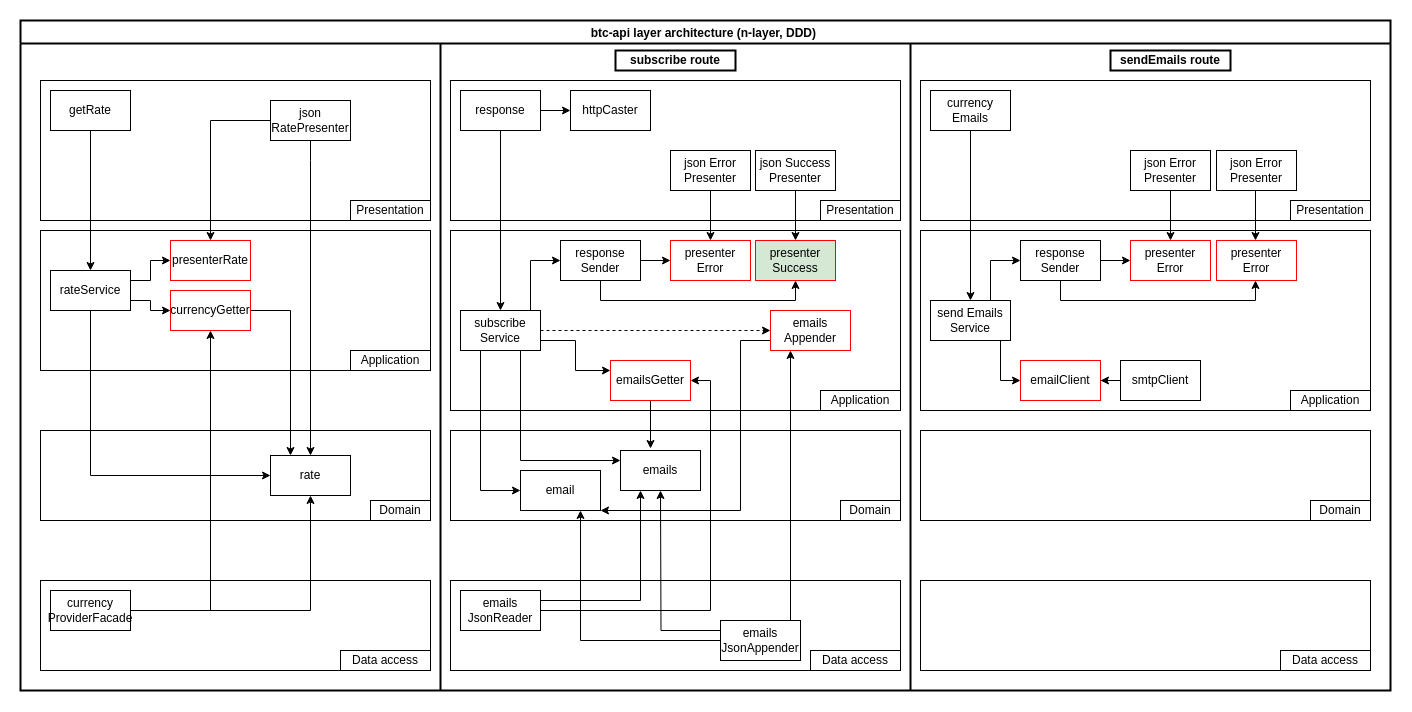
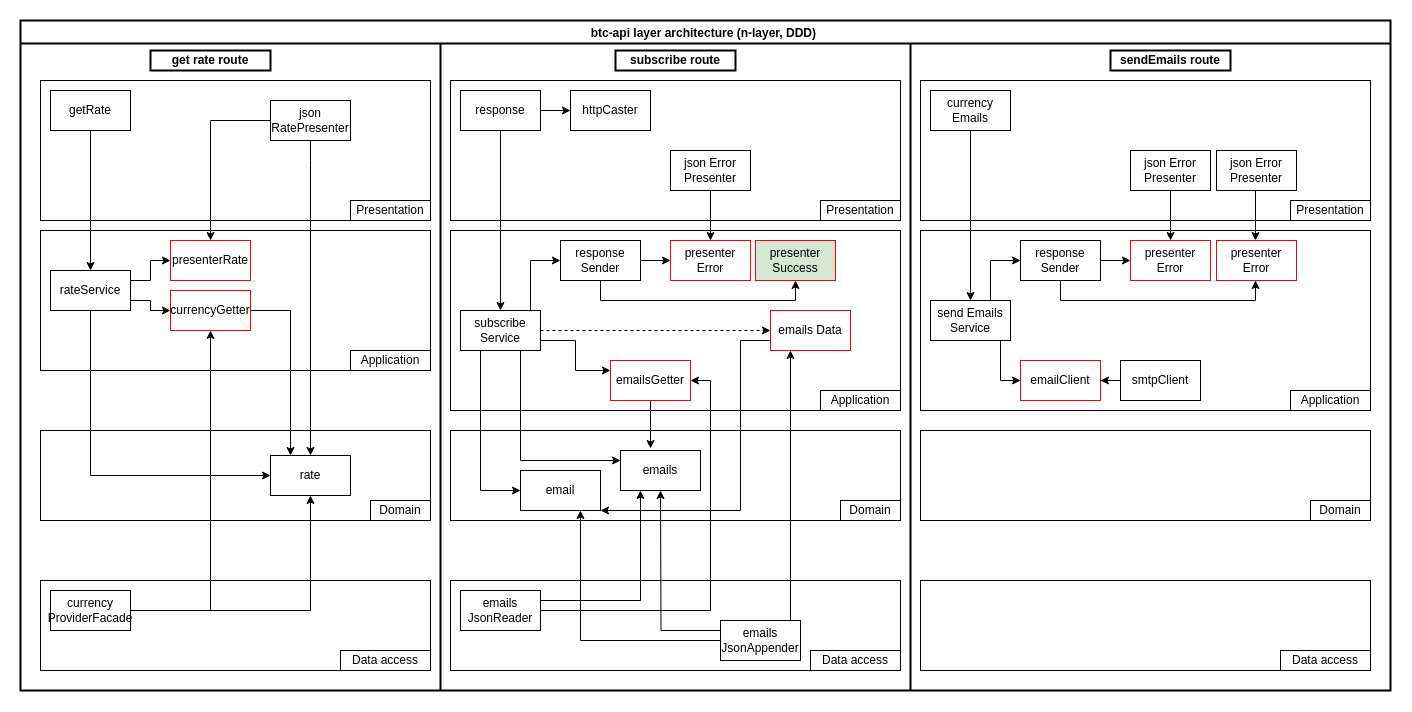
none -> (211, 61)
(796, 171) -> none
(796, 212) -> none
(811, 331) -> (811, 331)
